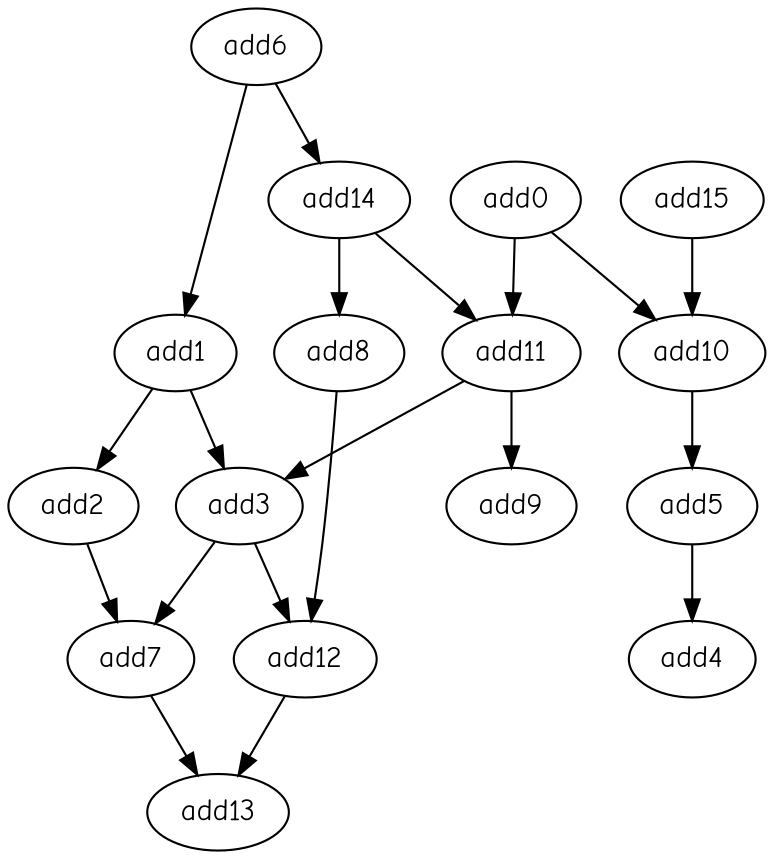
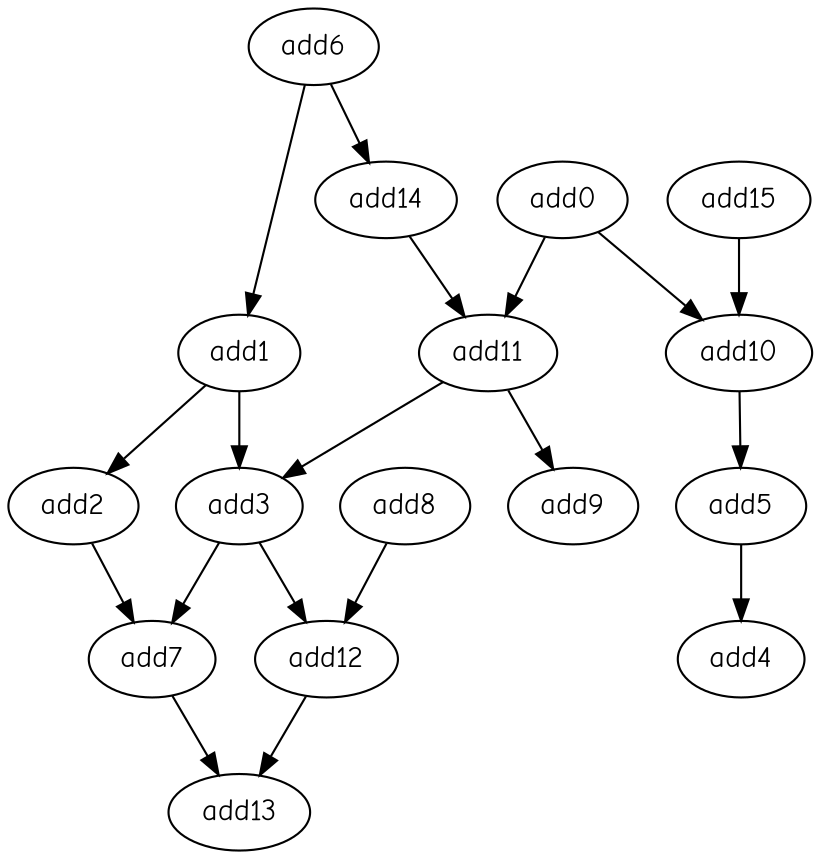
(339, 266) -> none
